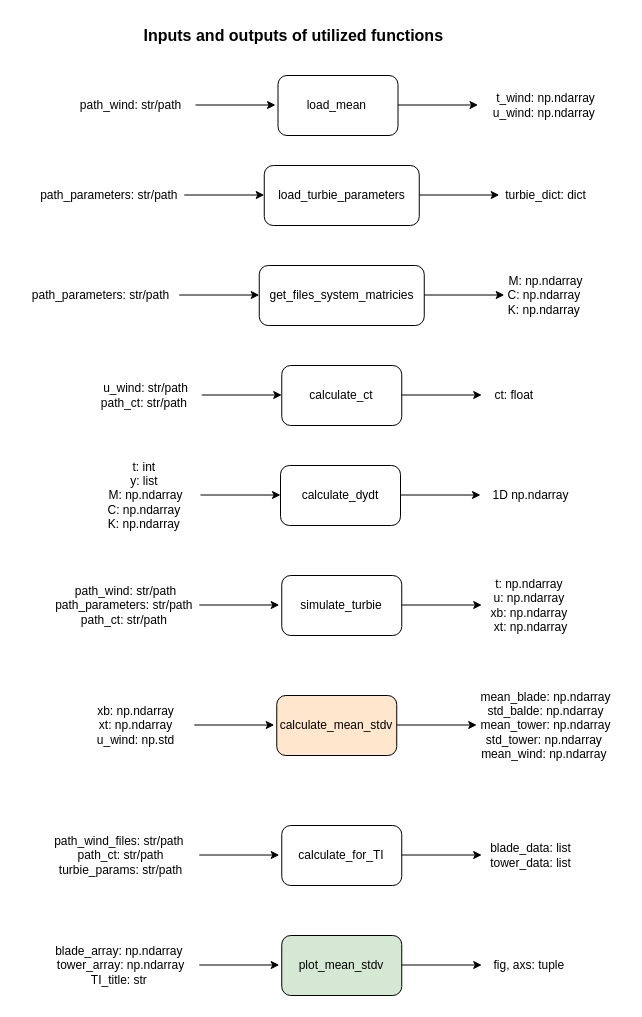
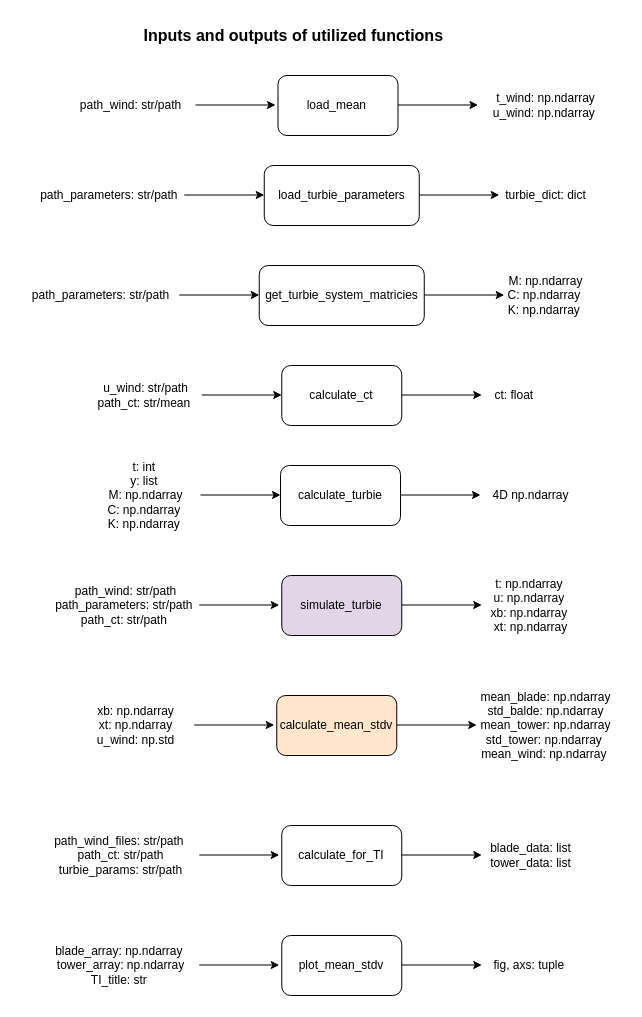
(342, 296) -> (342, 296)
(146, 396) -> (146, 396)
(341, 496) -> (341, 496)
(531, 496) -> (531, 496)
(342, 606) -> (342, 606)
(342, 966) -> (342, 966)
